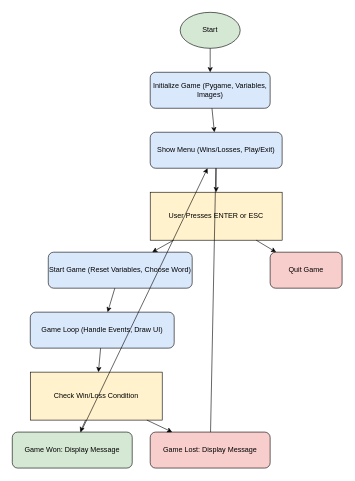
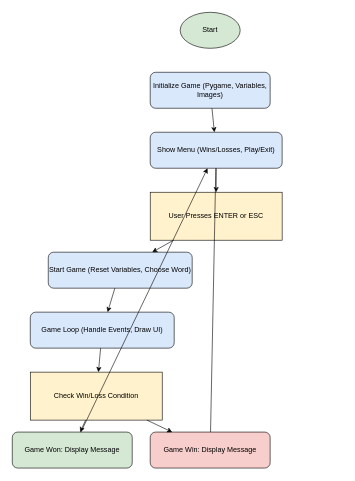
(210, 66) -> none
(264, 245) -> none
(306, 270) -> none
(210, 450) -> (210, 450)
